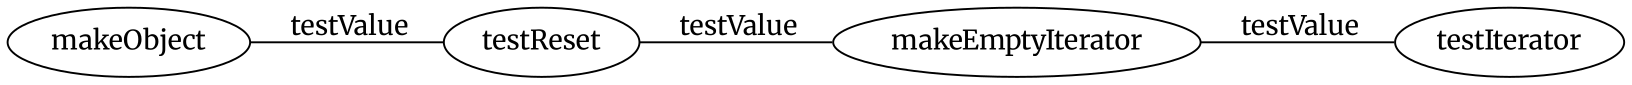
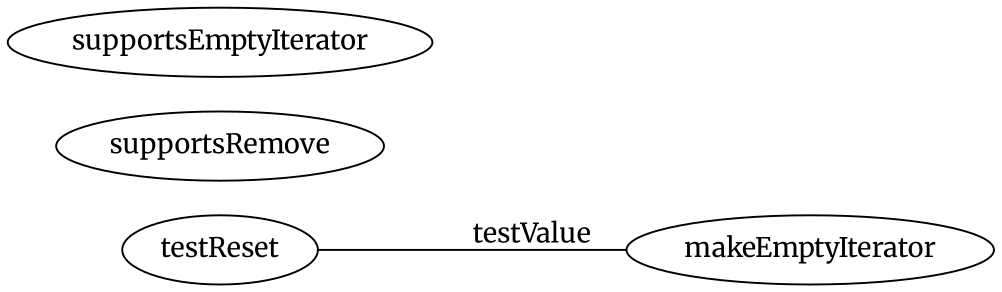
(129, 42) -> none
none -> (220, 42)
(1510, 42) -> none
none -> (220, 146)
